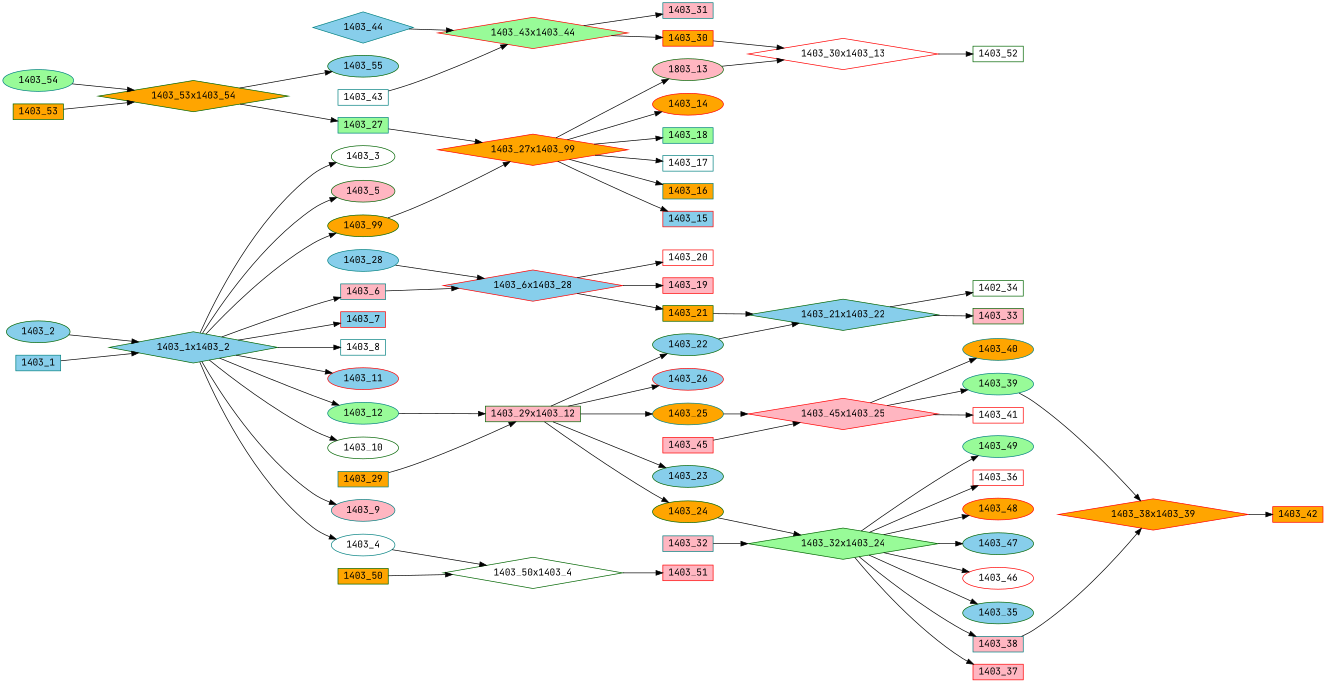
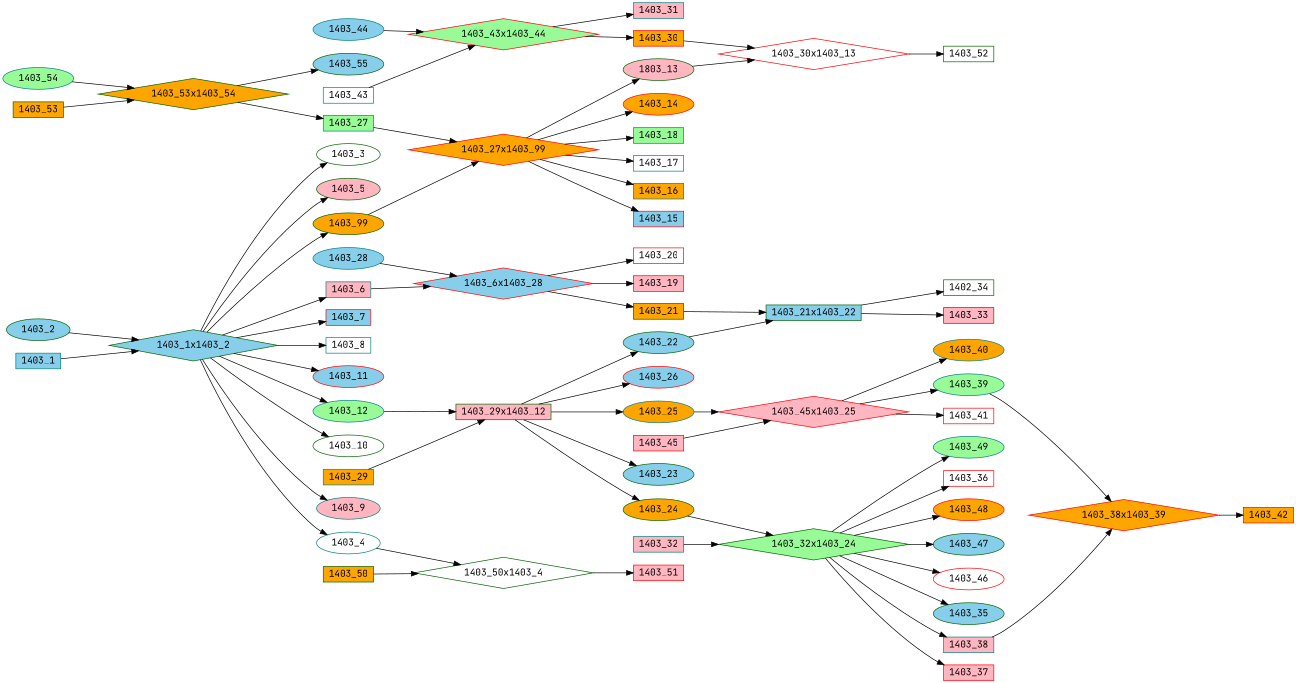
(363, 28) -> (348, 30)
(843, 315) -> (814, 313)
